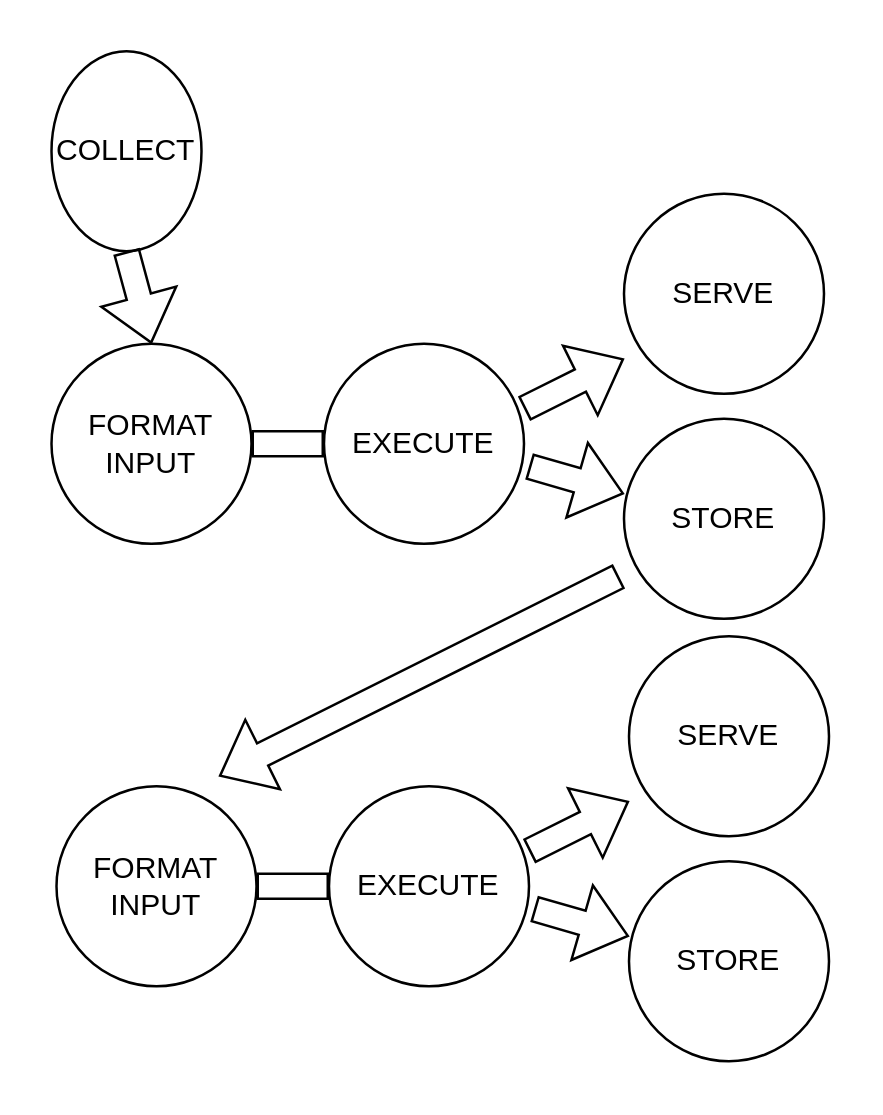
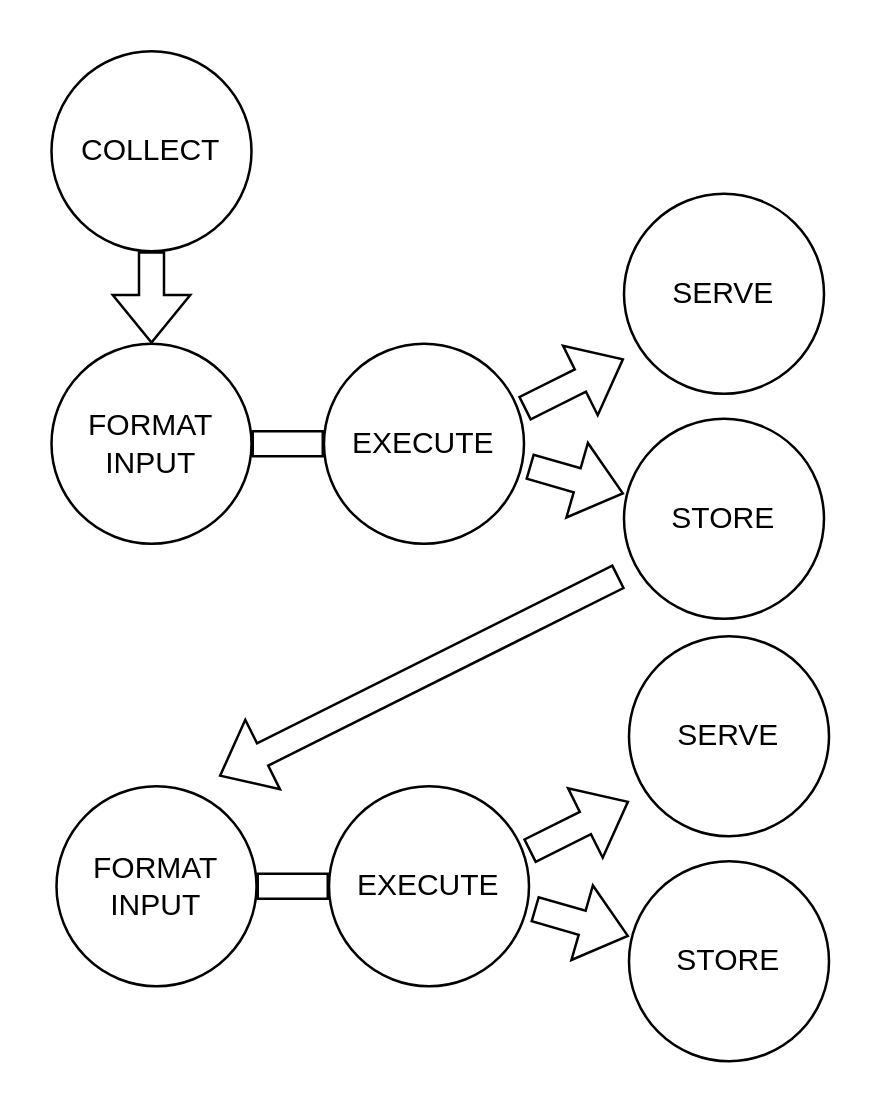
(126, 151) -> (151, 151)
